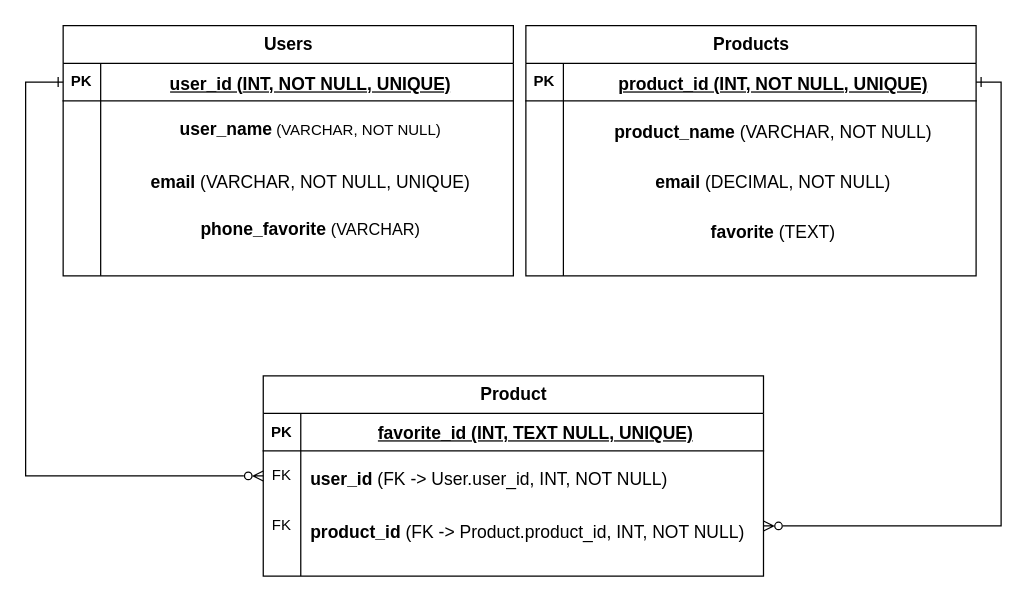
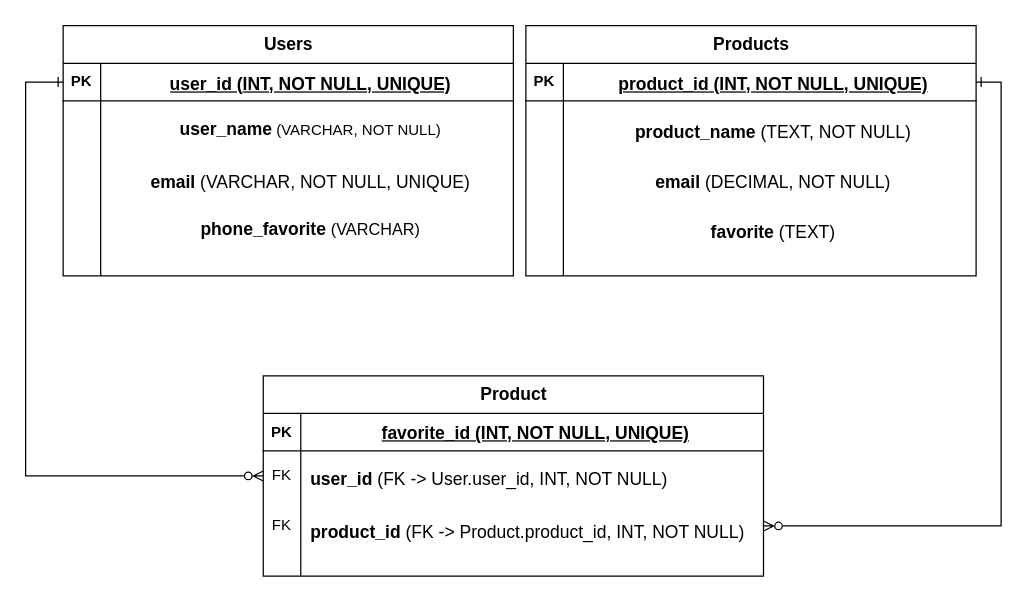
(773, 126) -> (773, 126)
(536, 427) -> (536, 427)
